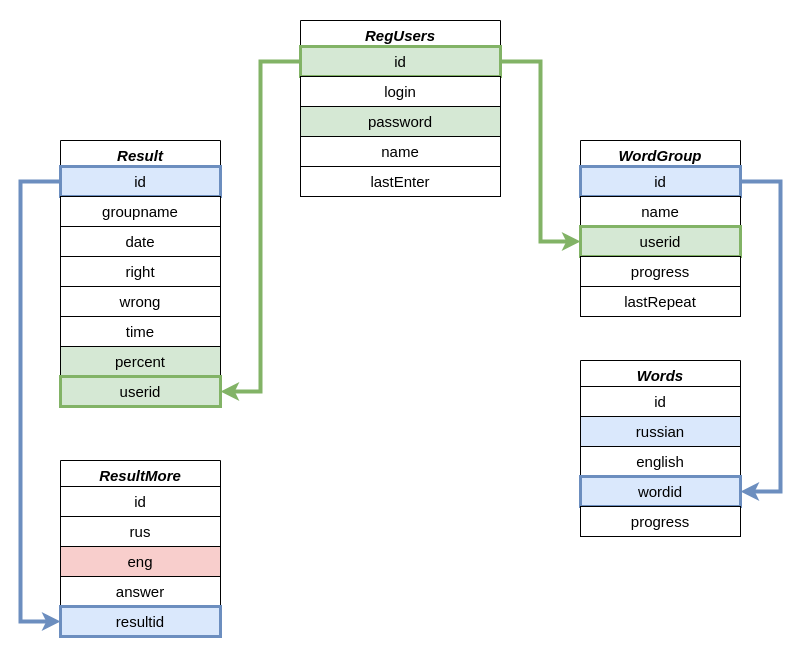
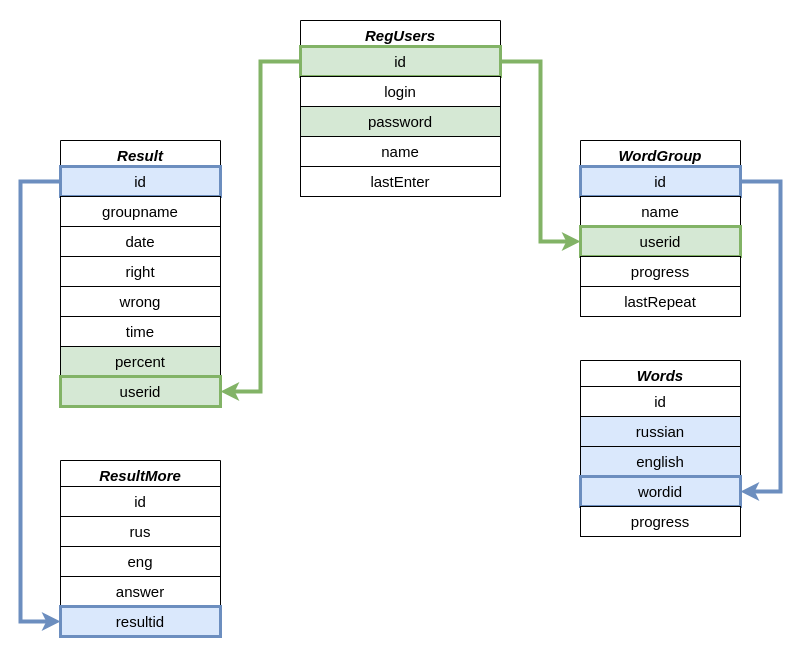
(661, 462) -> (661, 462)
(141, 562) -> (141, 562)
